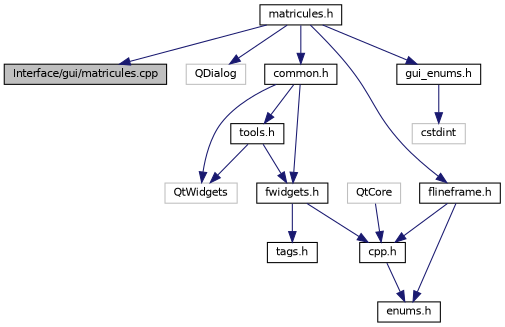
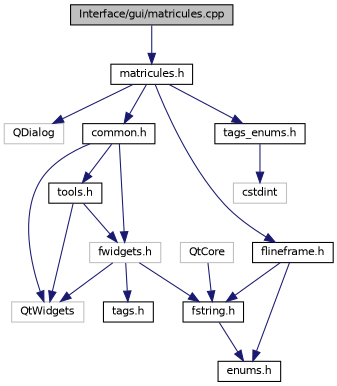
(198, 43) -> (152, 39)
(439, 74) -> (260, 134)
(292, 193) -> (125, 253)
(383, 253) -> (213, 312)
none -> (91, 279)
